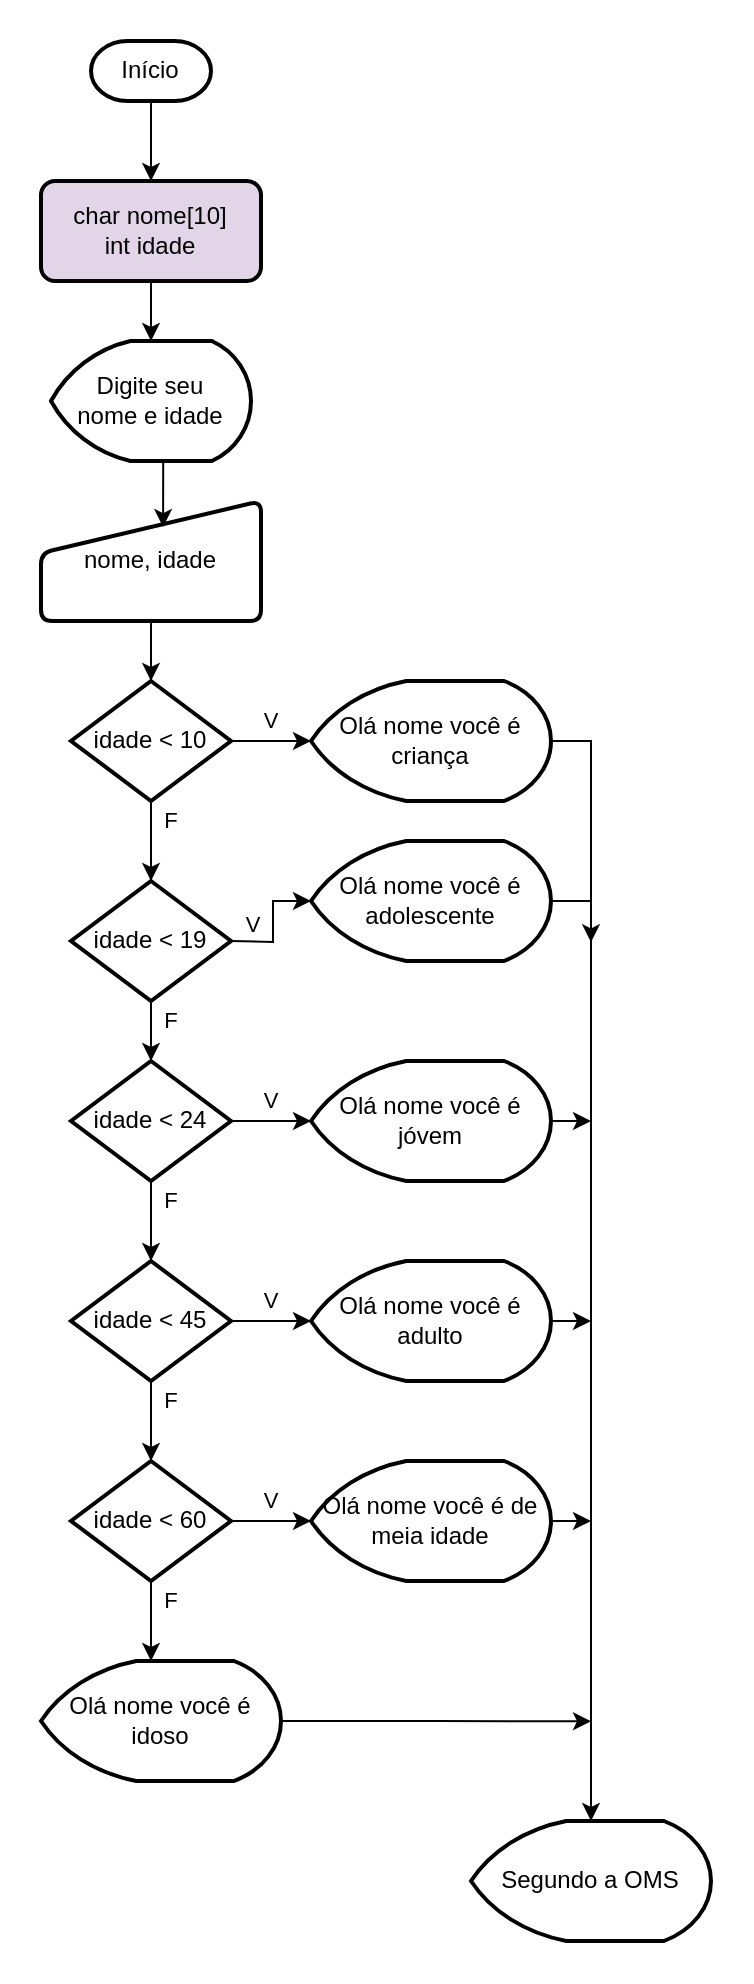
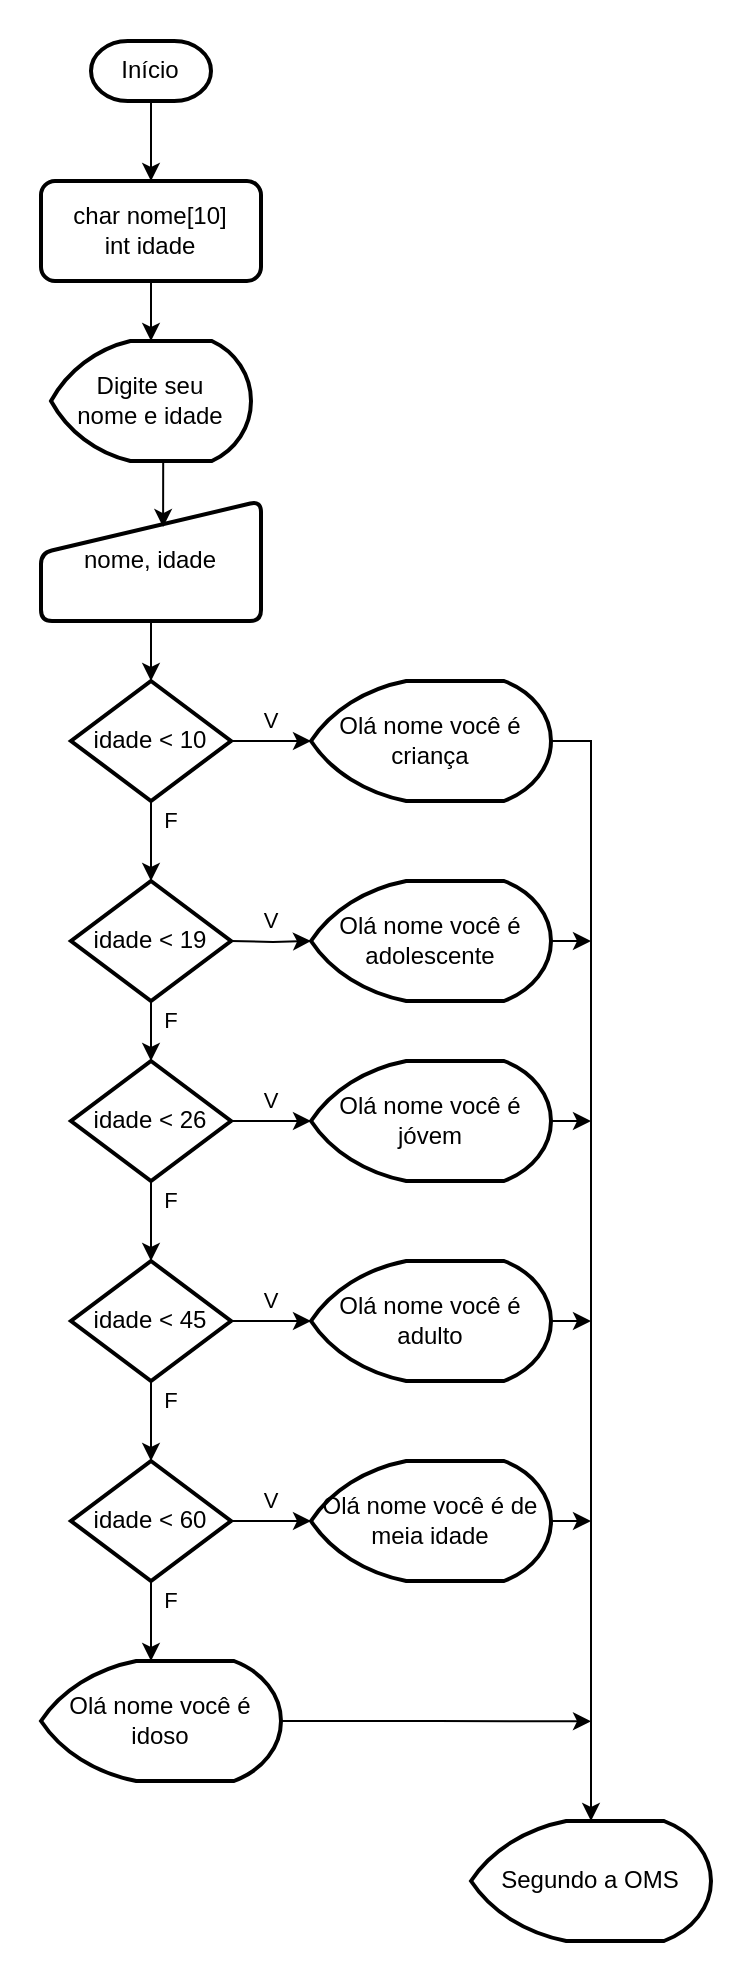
(151, 231) -> (151, 231)
(431, 901) -> (431, 941)
(151, 1121) -> (151, 1121)
